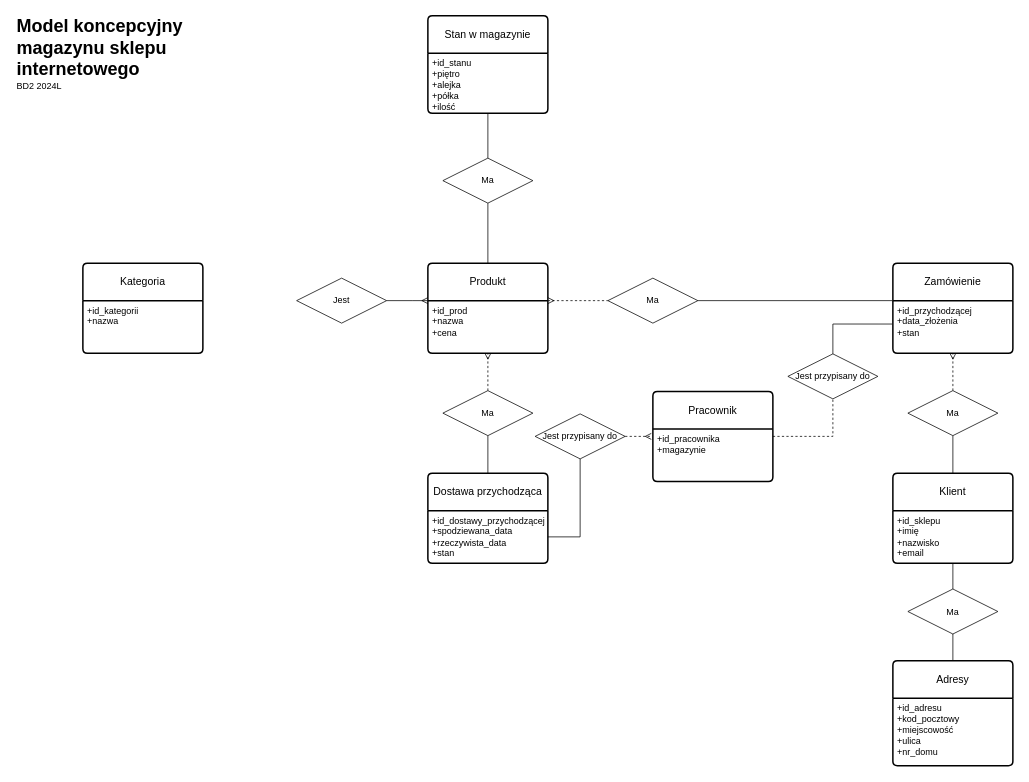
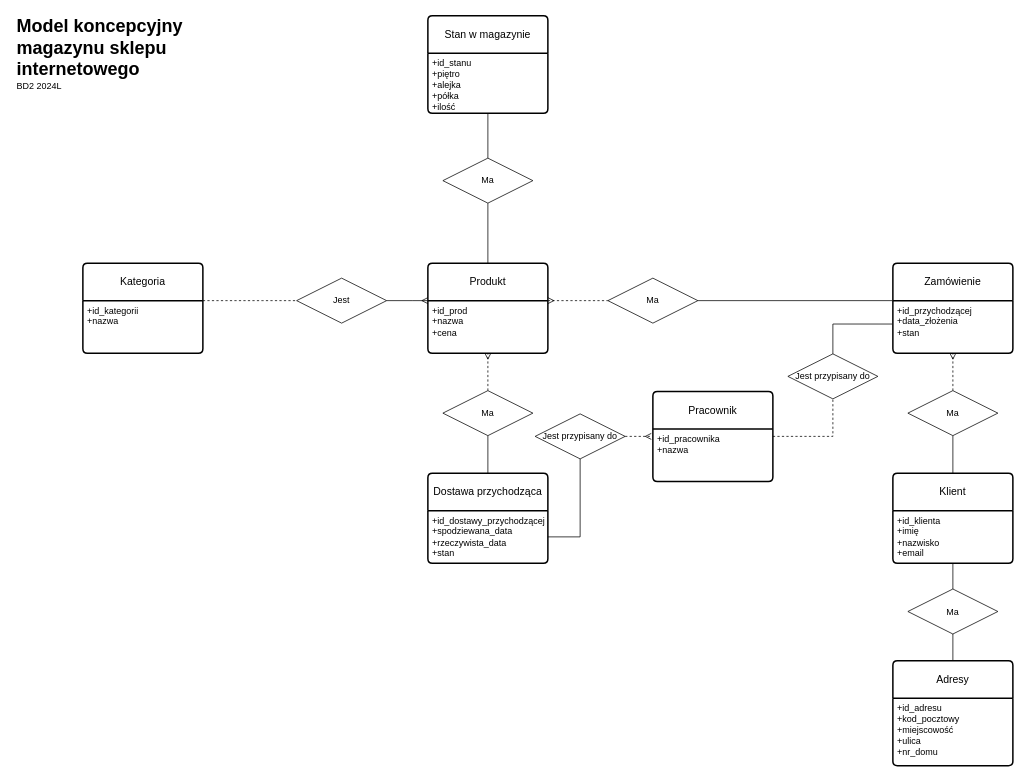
none -> (249, 300)
(690, 445) -> (690, 445)
(920, 537) -> (922, 537)
